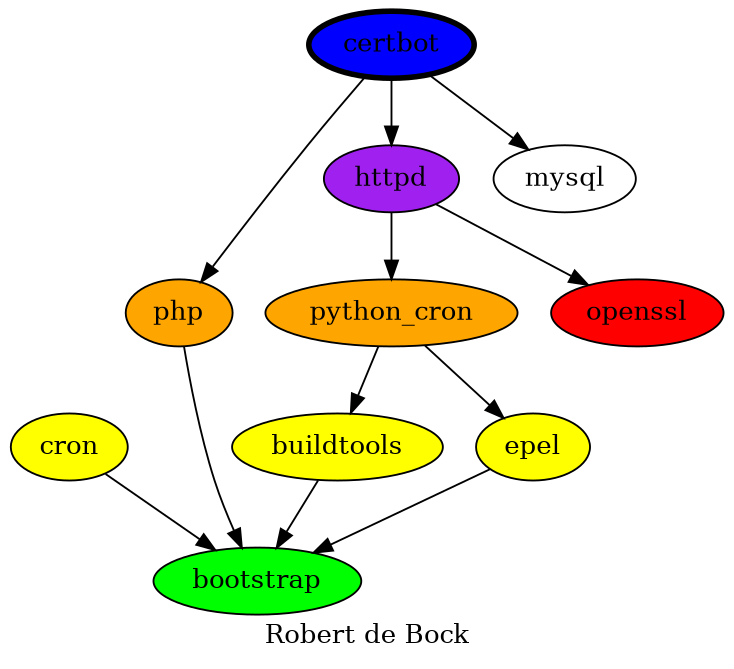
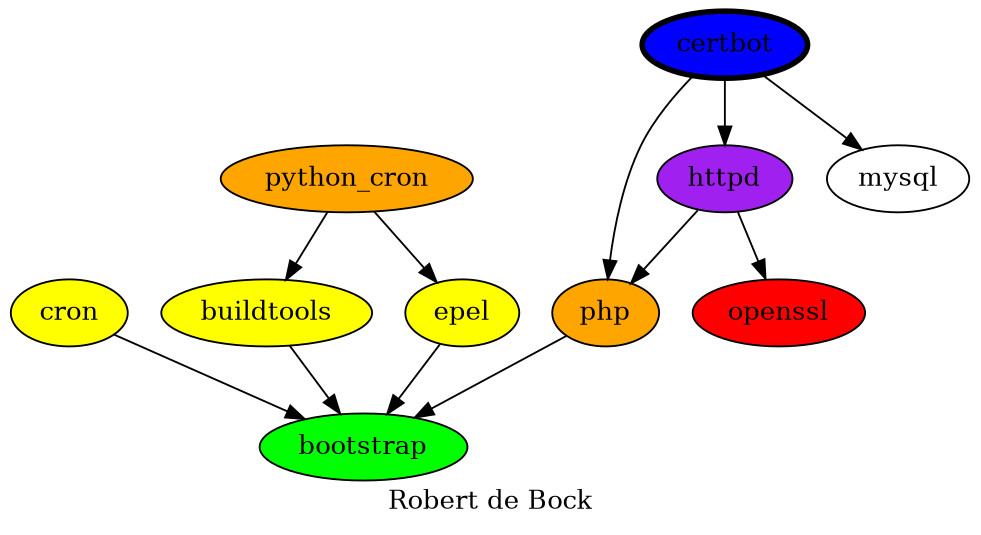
(391, 237) -> (671, 240)
